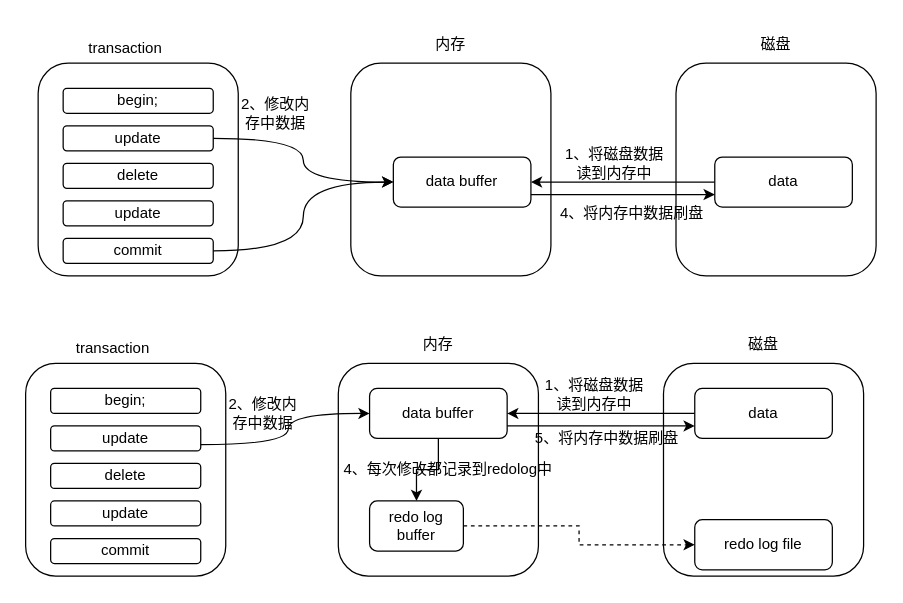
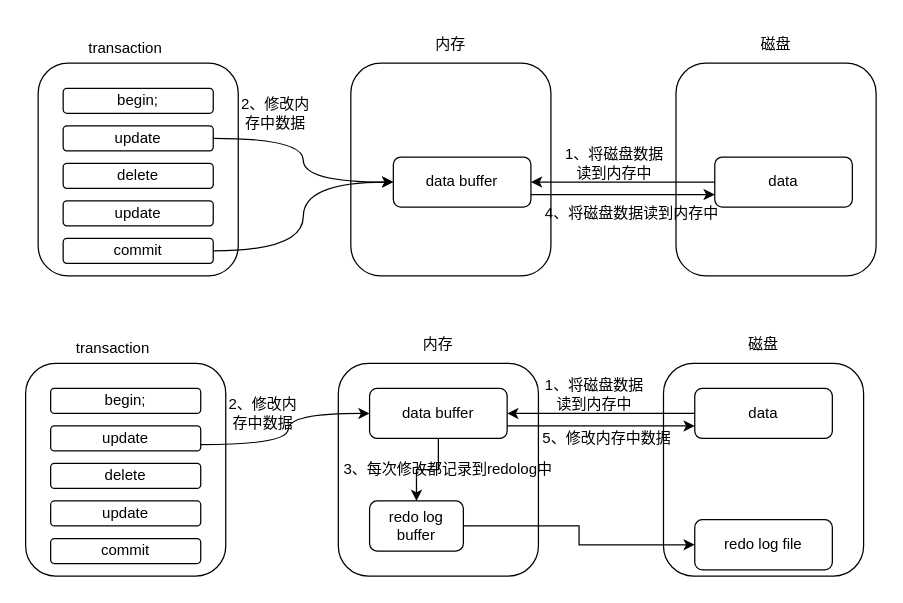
(632, 213) -> (632, 213)
(607, 438) -> (607, 438)
(448, 469) -> (448, 469)
(579, 532) -> (579, 532)
